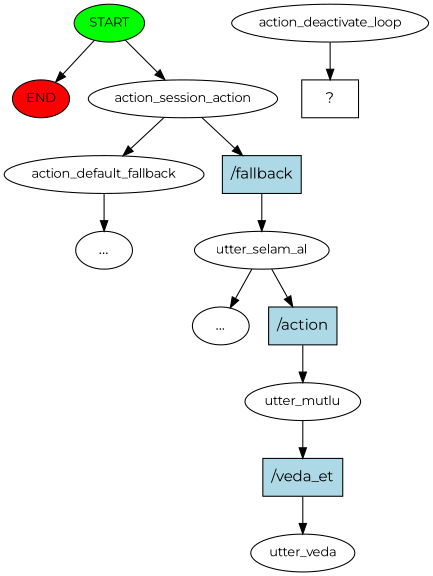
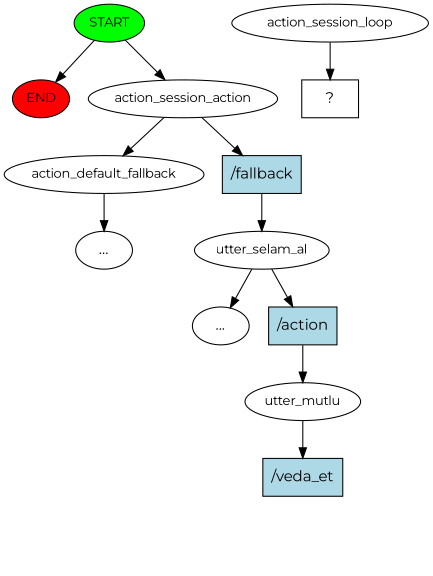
(330, 23) -> (330, 23)
(303, 553) -> none
